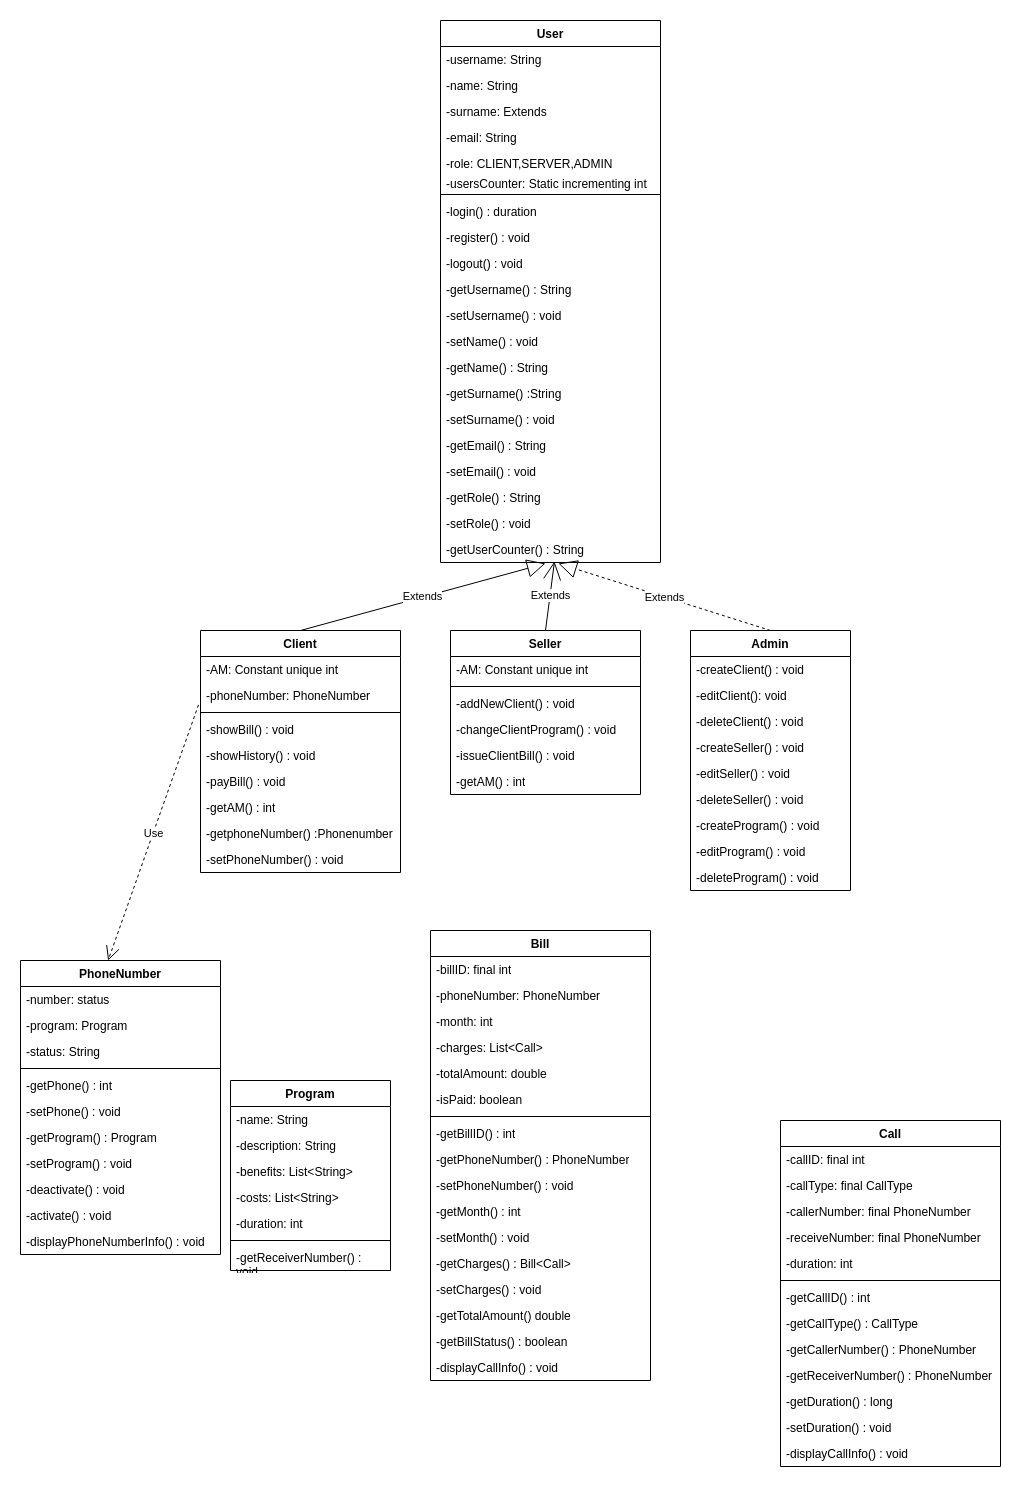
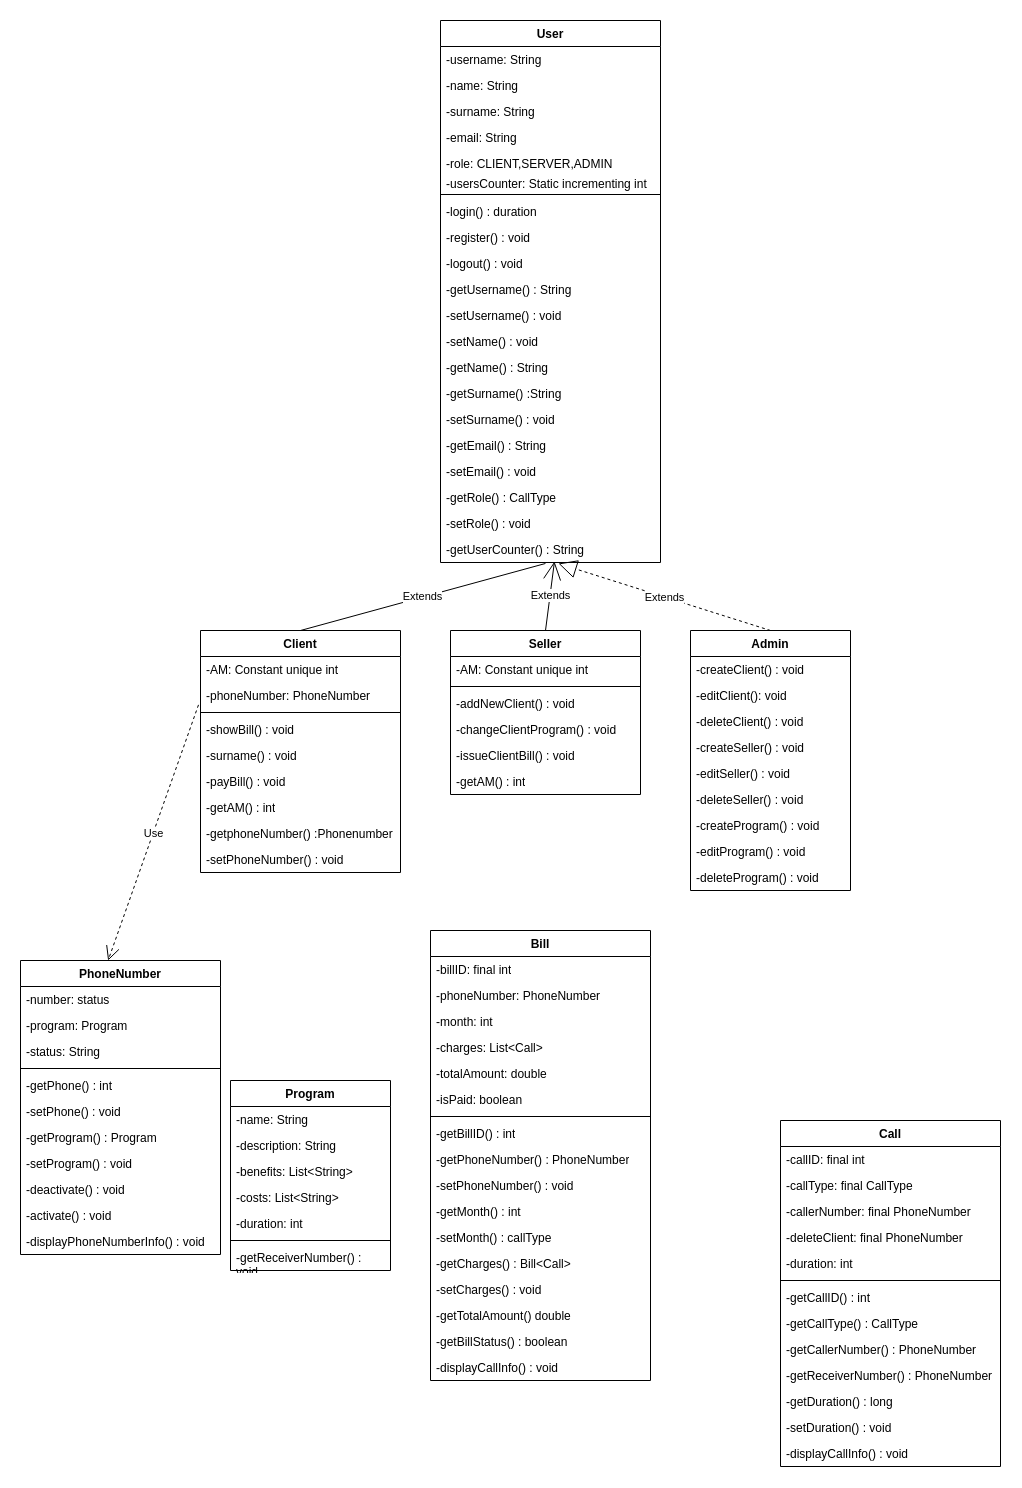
(501, 113) -> (496, 113)
(503, 499) -> (508, 499)
(526, 569) -> (535, 566)
(271, 757) -> (259, 757)
(492, 1239) -> (504, 1239)
(888, 1239) -> (882, 1239)
